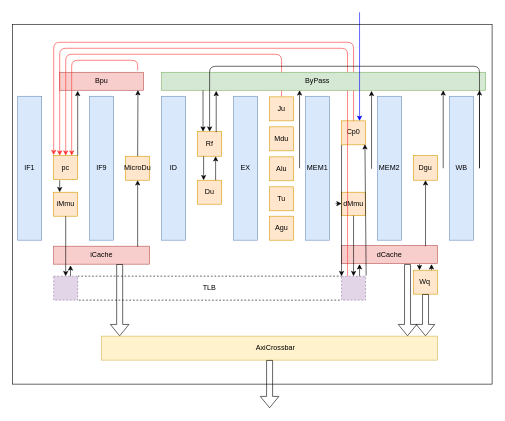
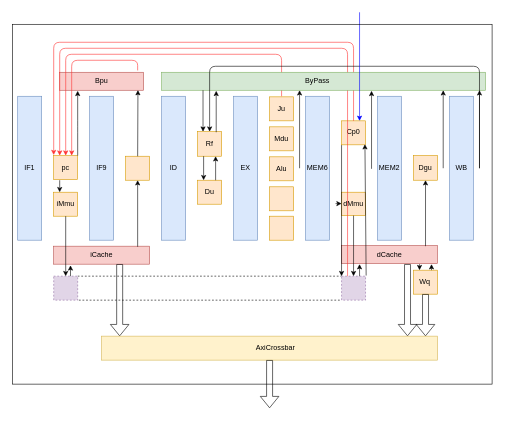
(138, 168) -> none
(318, 168) -> (318, 168)
(282, 199) -> none
(282, 228) -> none
(210, 288) -> none
